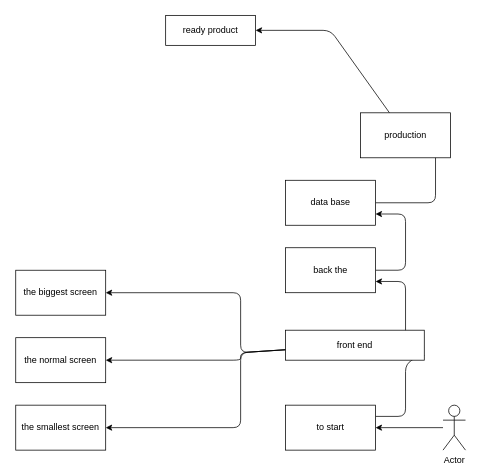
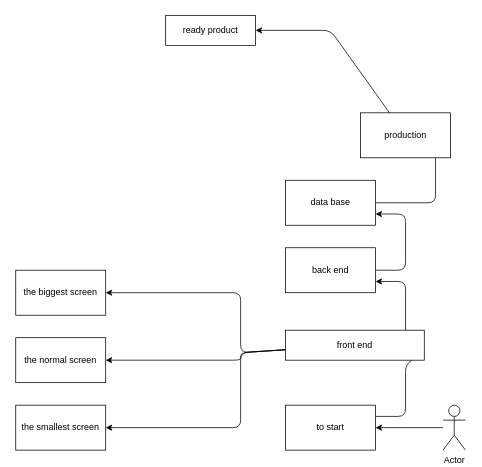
(330, 270) -> (330, 270)
